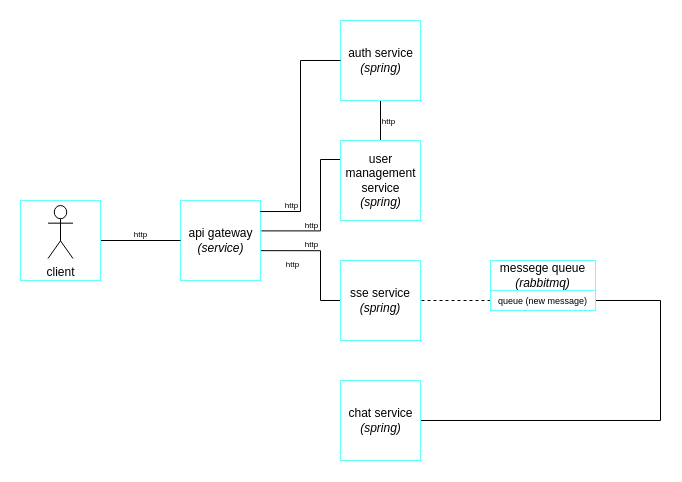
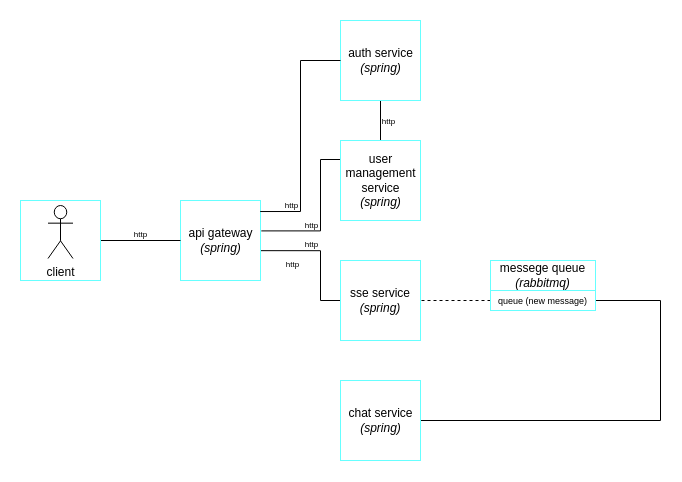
(221, 241) -> (221, 241)
